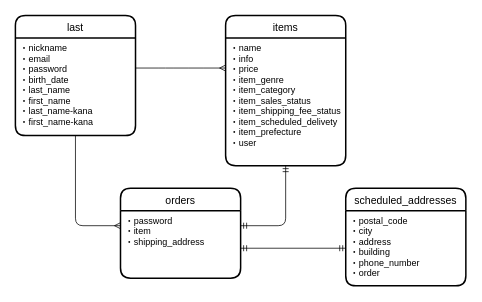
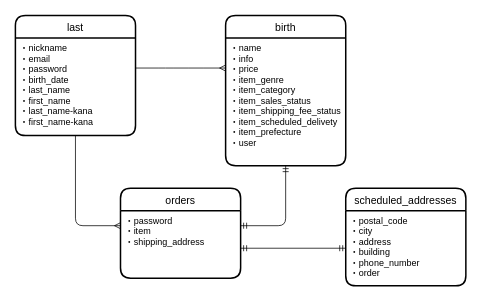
(285, 27) -> (285, 27)
